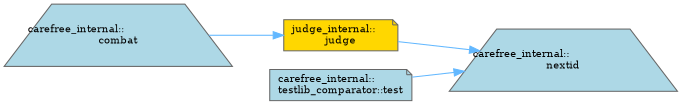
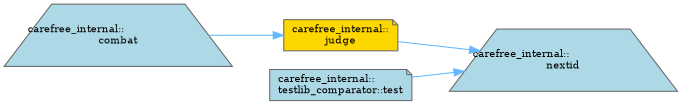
(341, 35) -> (341, 35)
